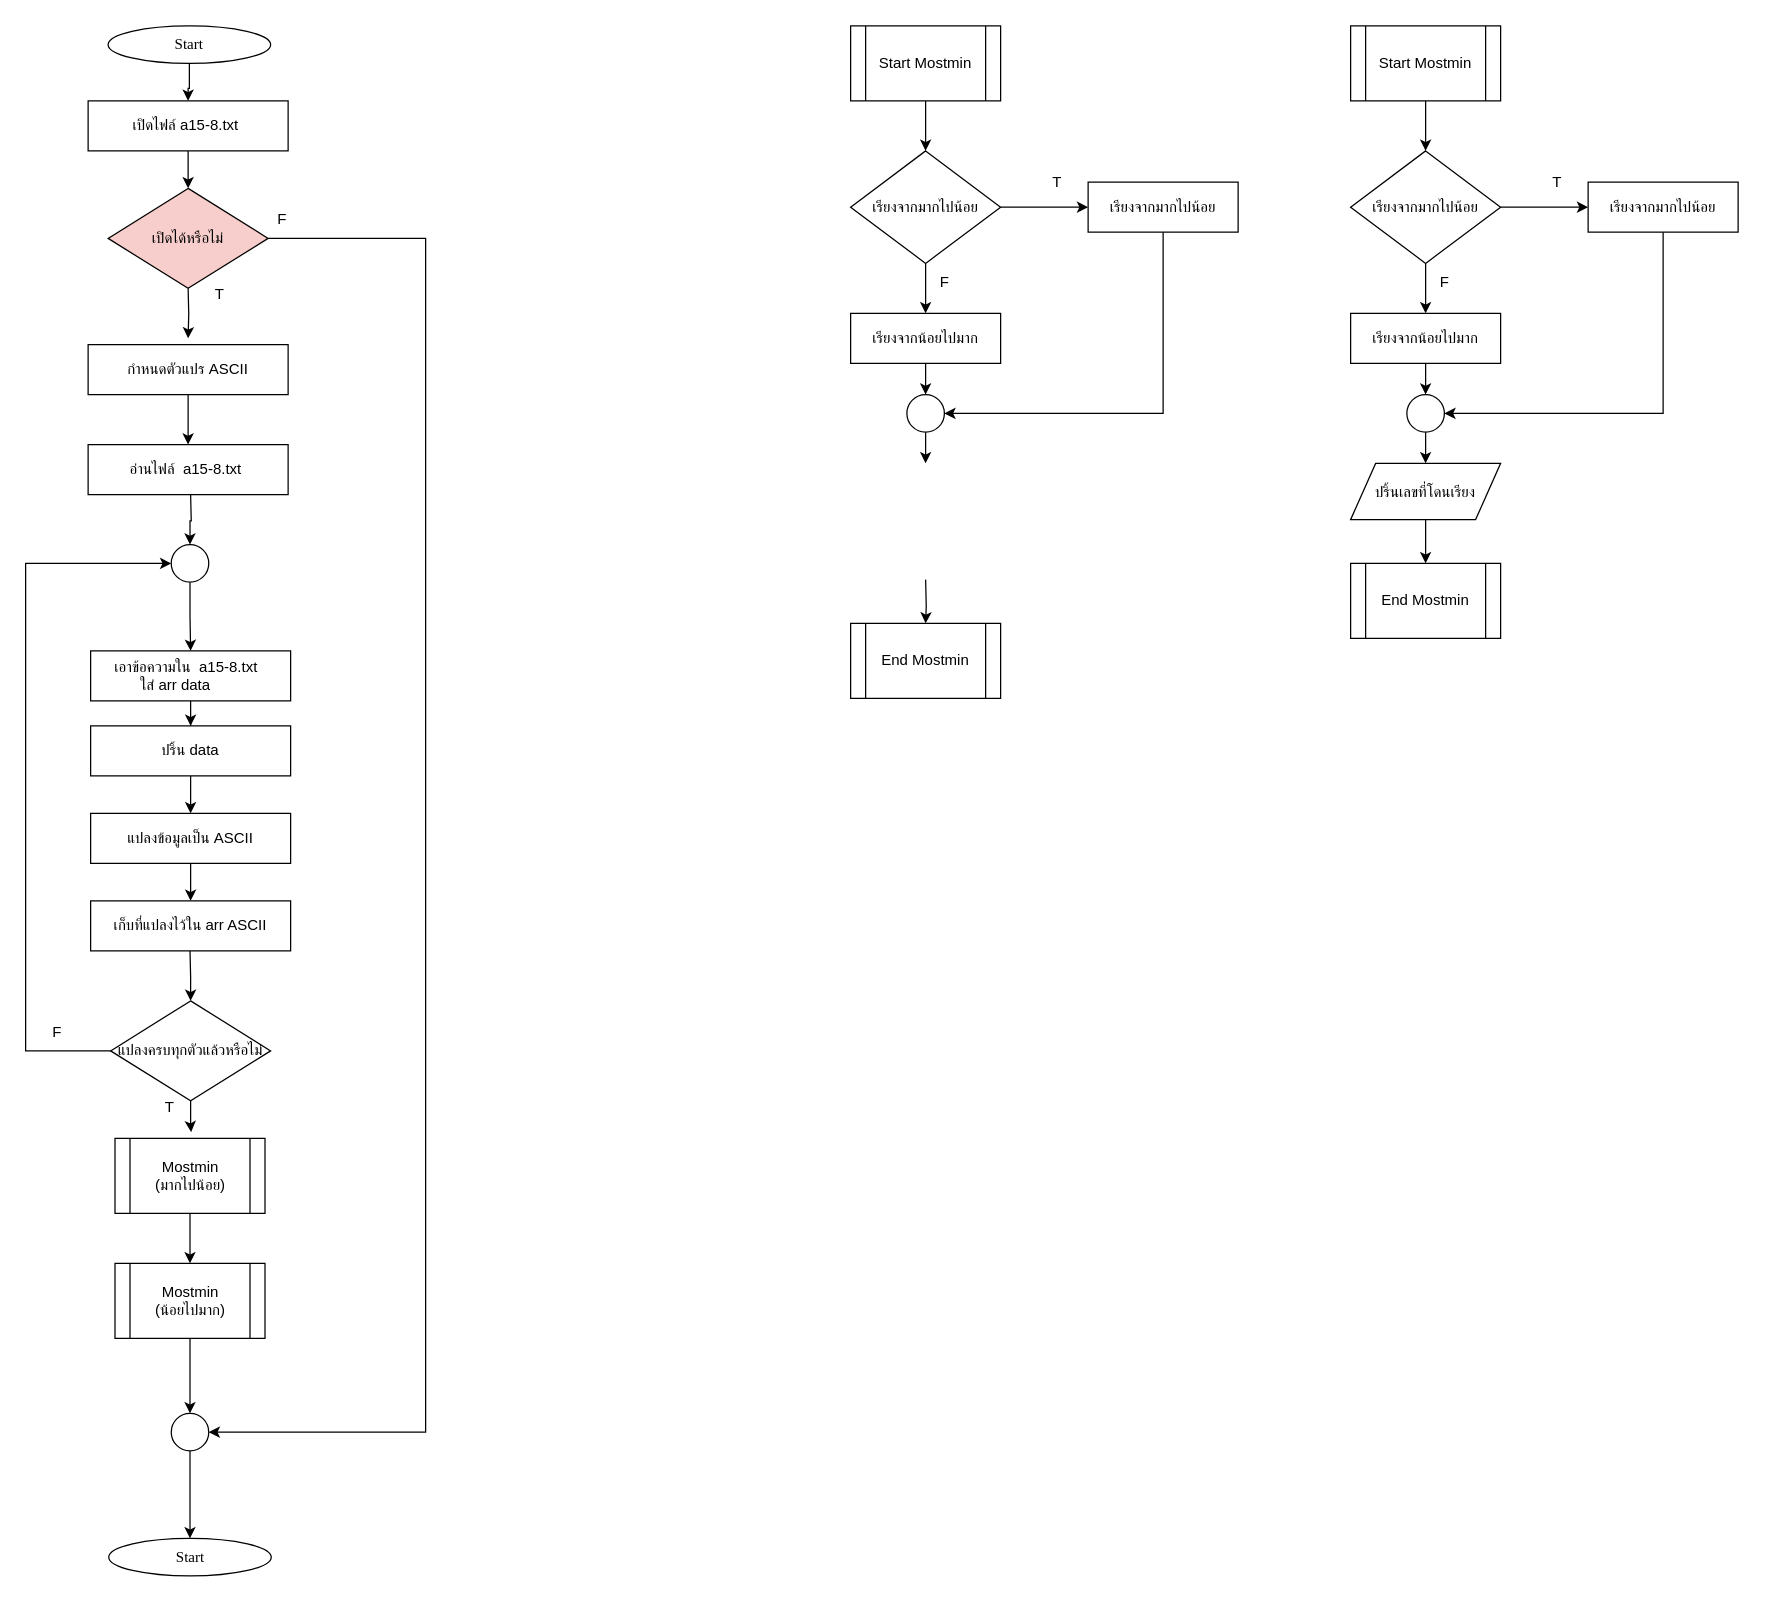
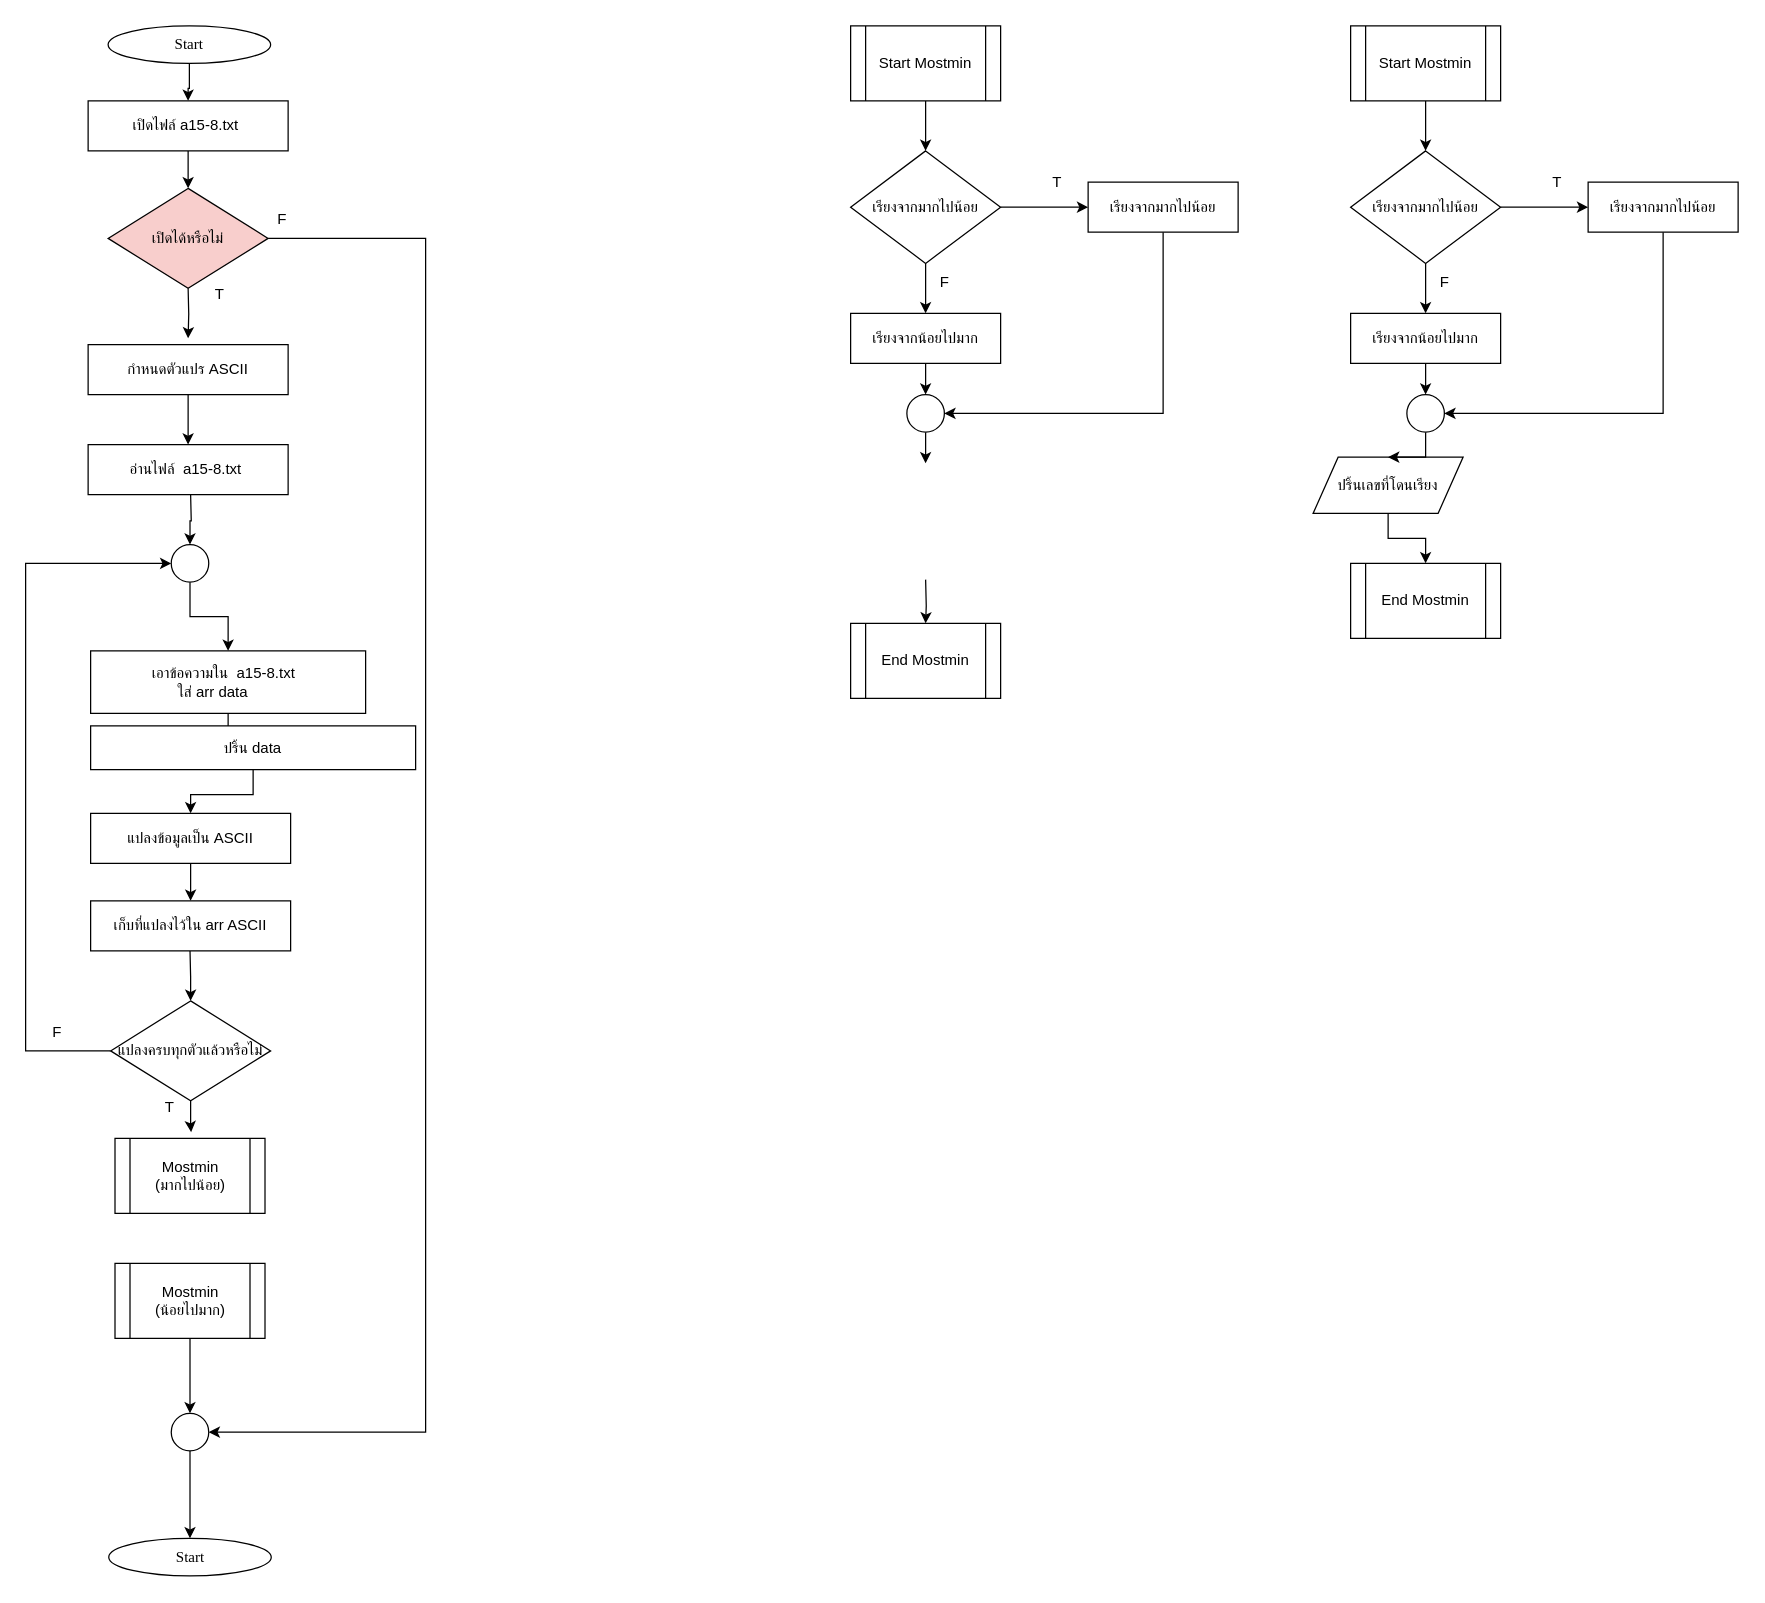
(1426, 491) -> (1388, 485)
(191, 676) -> (228, 682)
(191, 751) -> (253, 748)
(190, 1234) -> none
